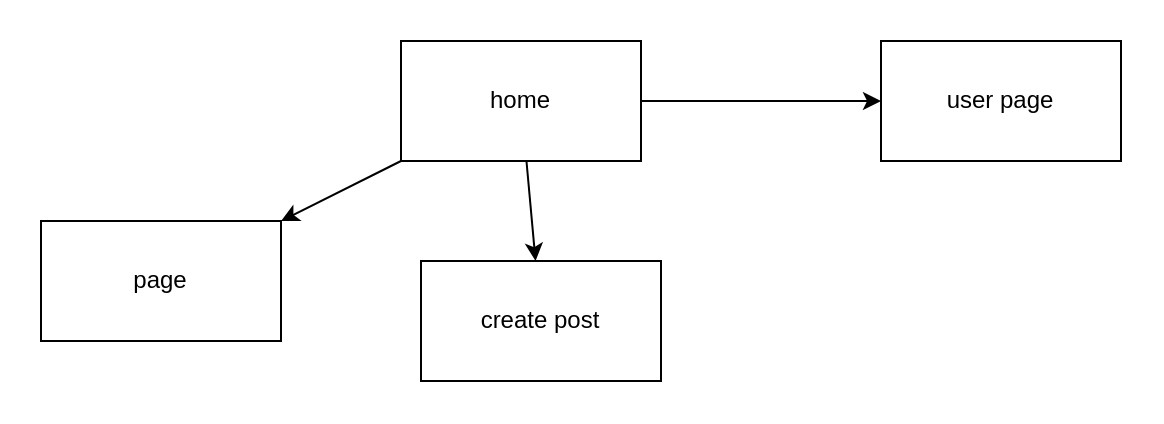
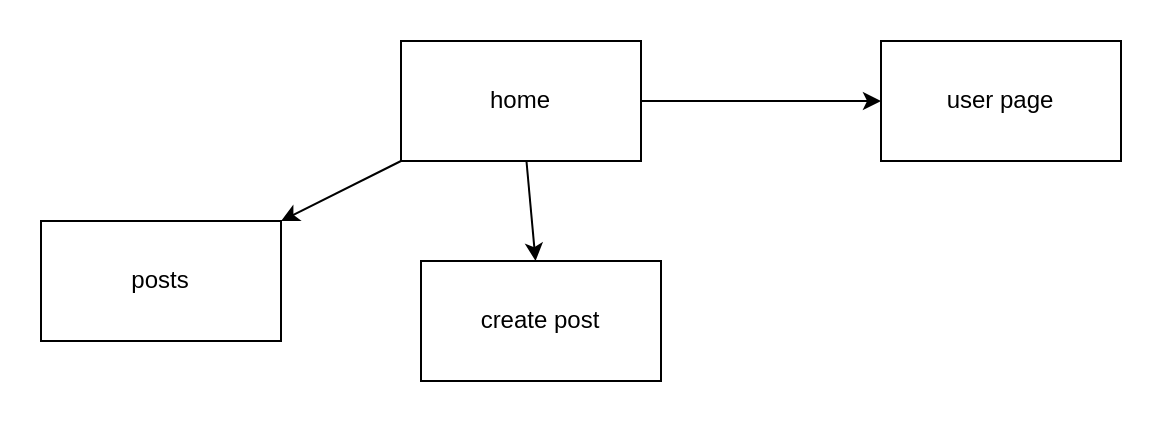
(161, 281) -> (161, 281)
